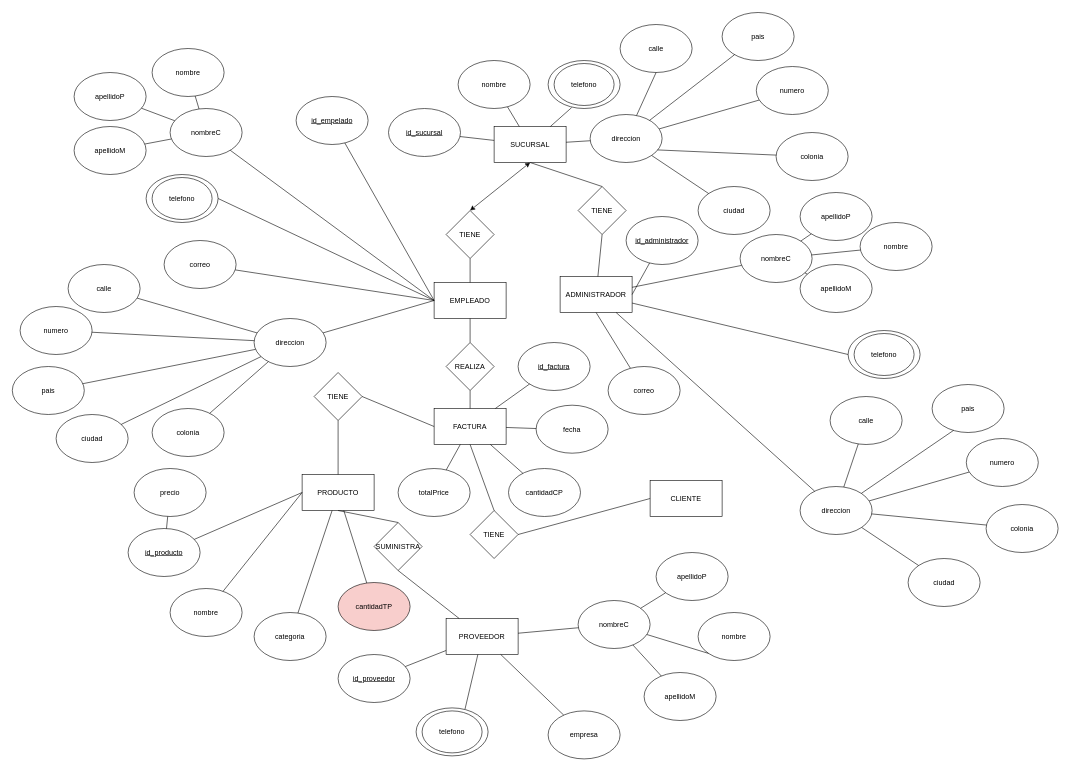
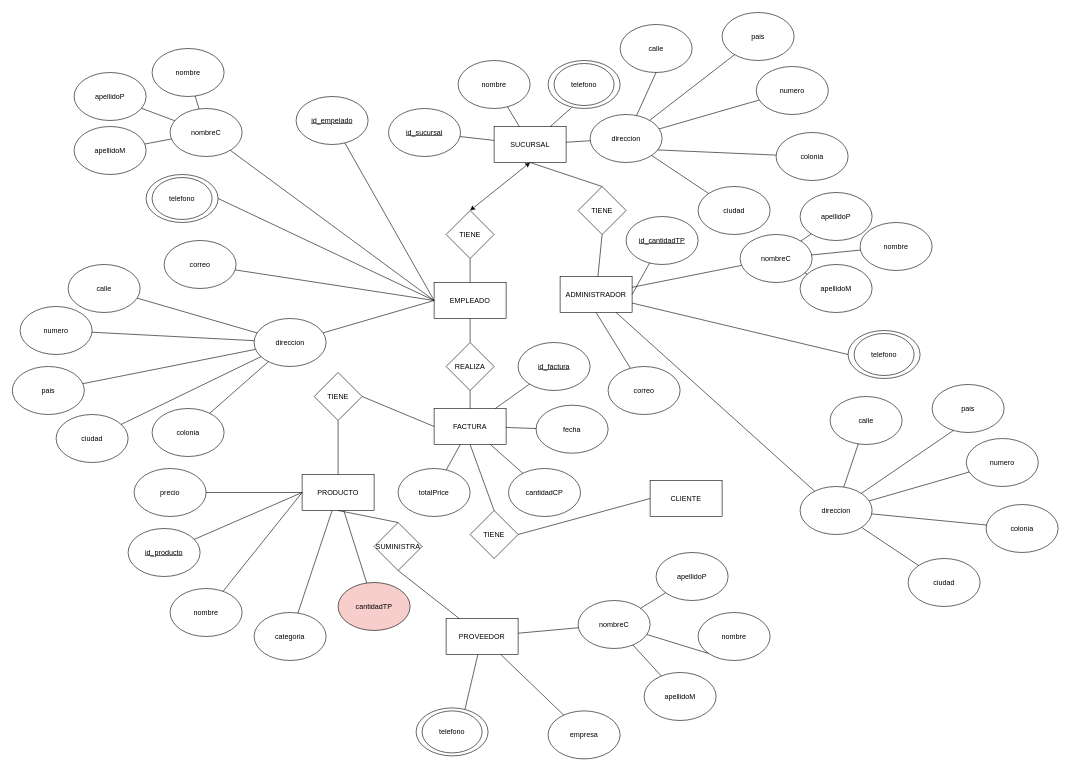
(662, 240) -> (662, 240)
(167, 522) -> (252, 492)
(425, 659) -> none
(374, 678) -> none
